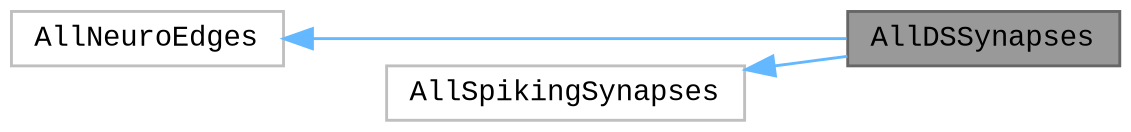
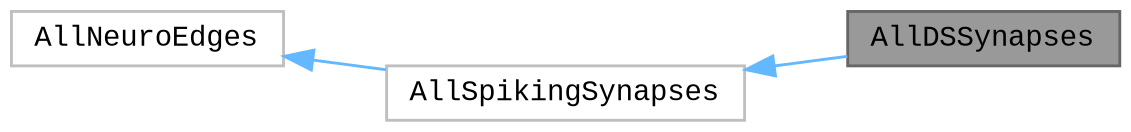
(580, 39) -> (349, 65)
